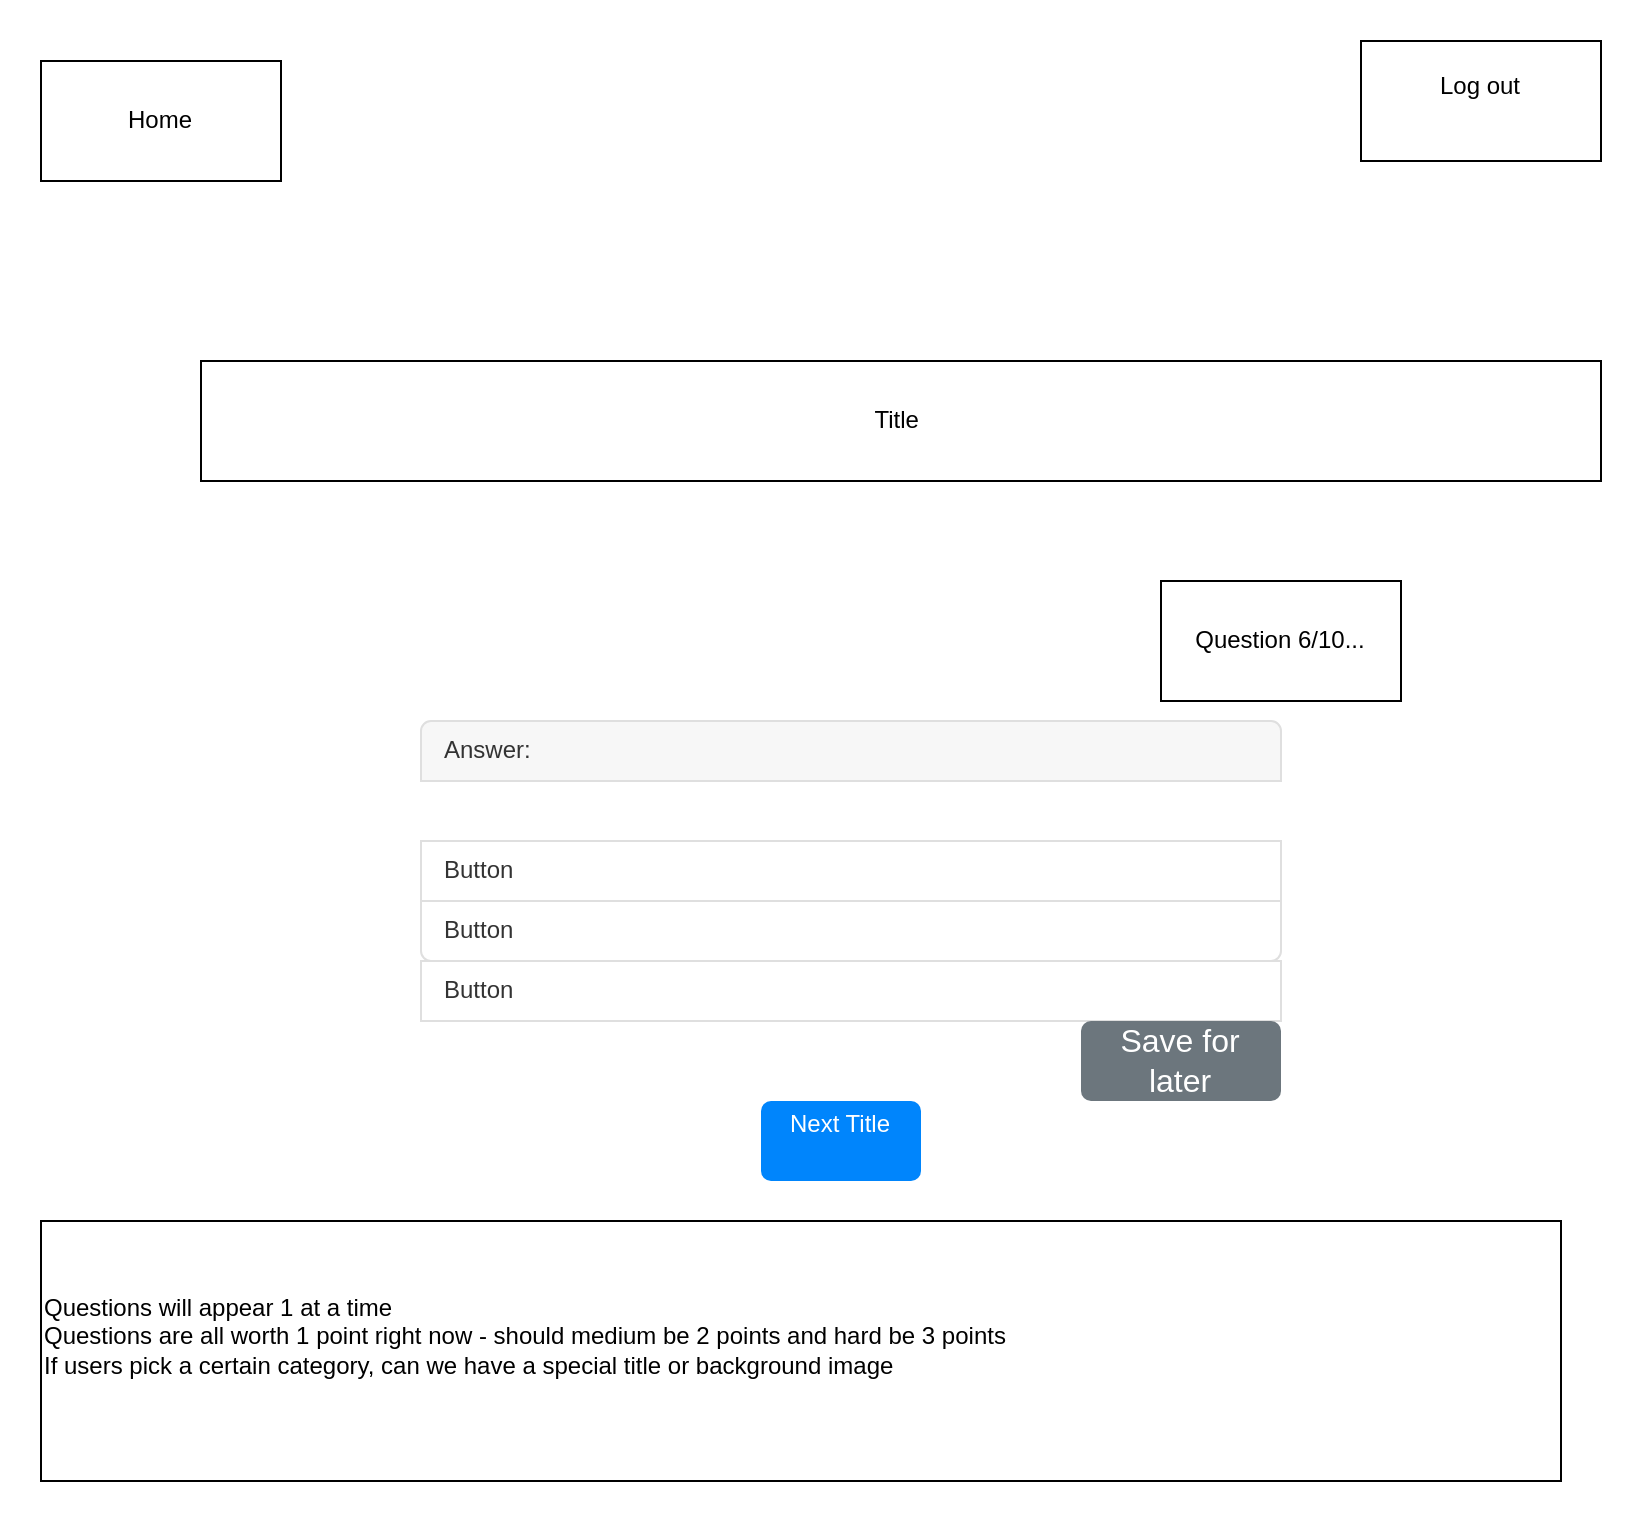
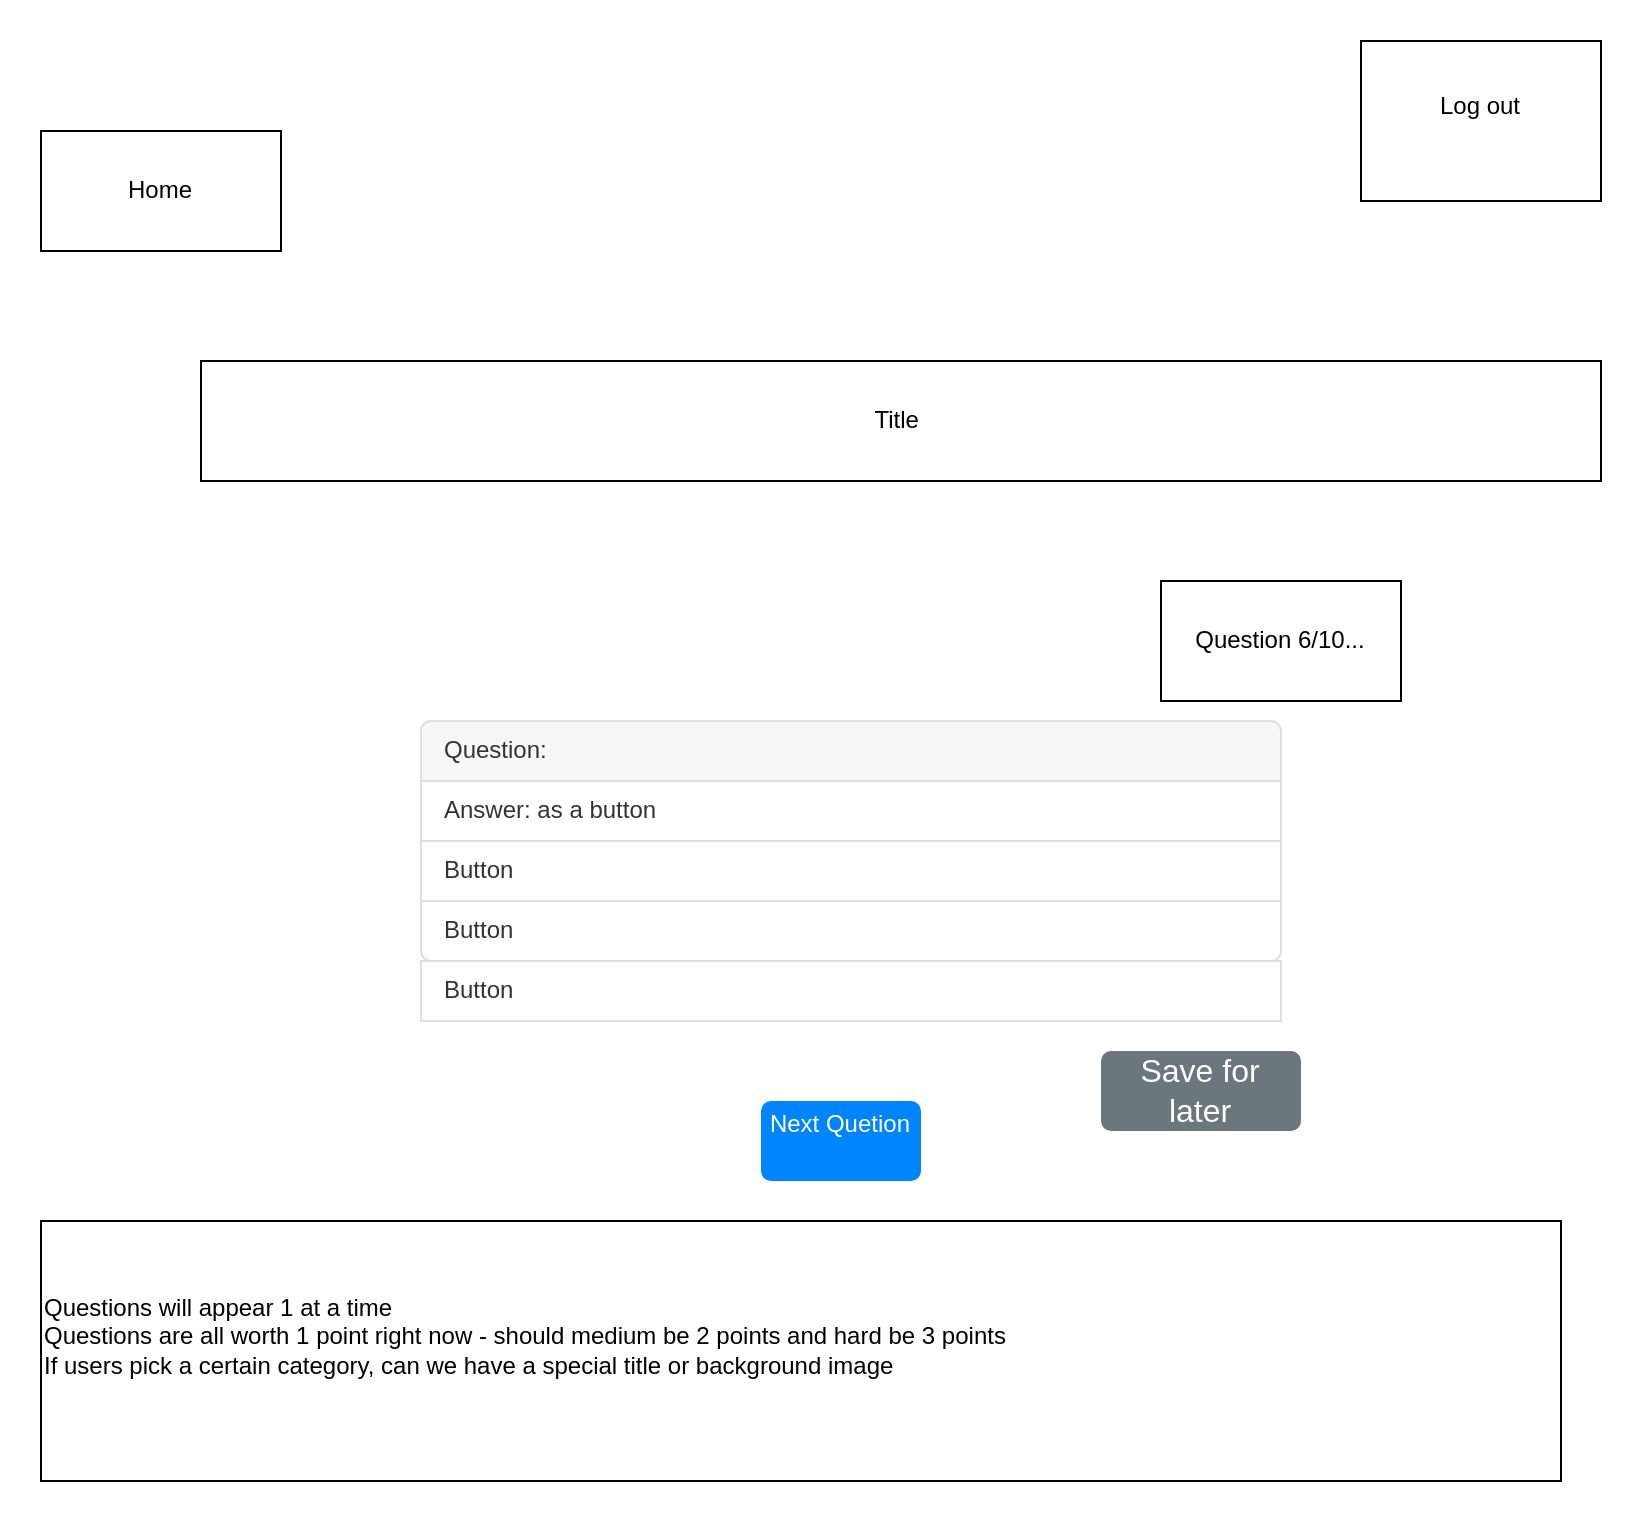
(1481, 101) -> (1481, 121)
(161, 121) -> (161, 191)
(489, 751) -> (499, 751)
none -> (851, 811)
(1181, 1061) -> (1201, 1091)
(841, 1141) -> (841, 1141)
